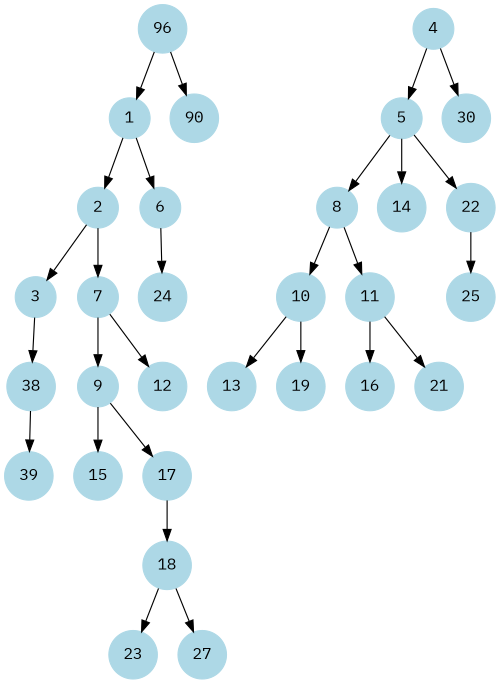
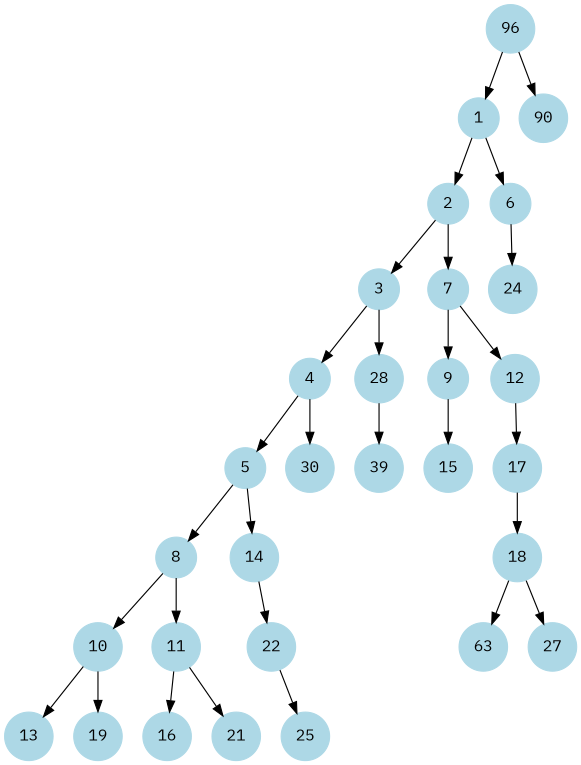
(432, 157) -> (262, 596)
none -> (348, 329)
(31, 387) -> (379, 379)
(128, 425) -> (516, 418)
(133, 655) -> (483, 647)
